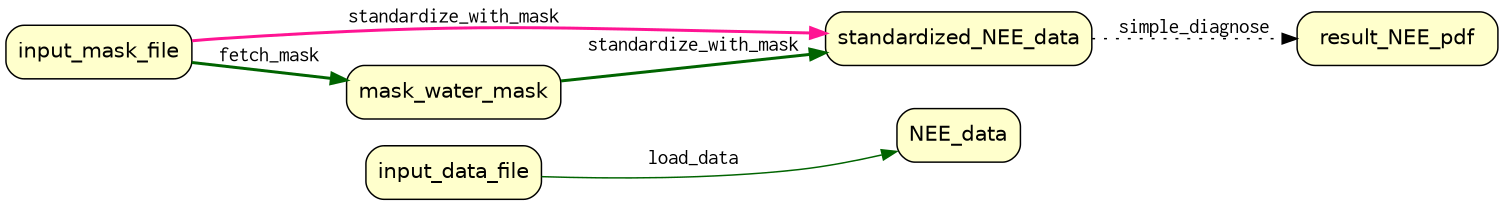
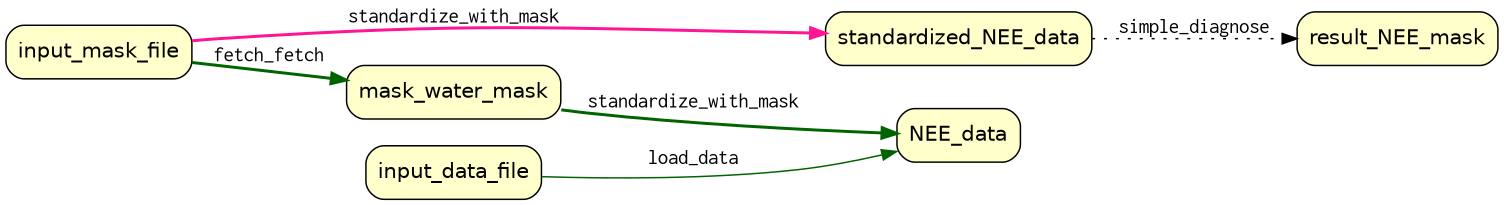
(1398, 39) -> (1398, 39)
(269, 56) -> (269, 56)
(685, 68) -> (721, 124)
